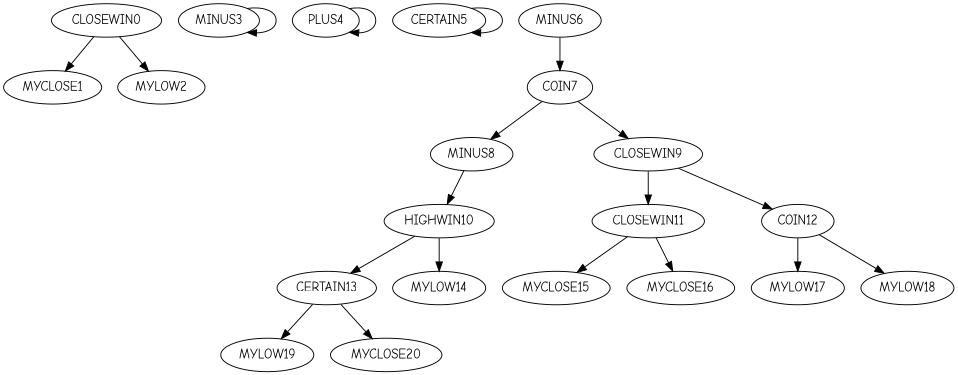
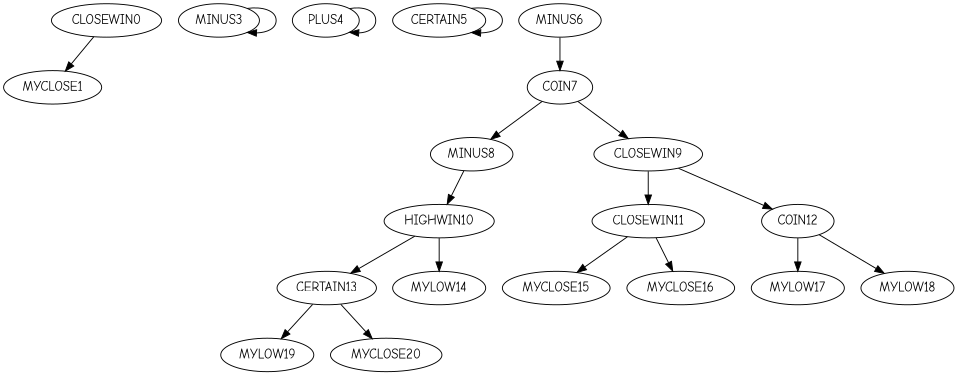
(161, 87) -> none
